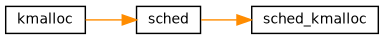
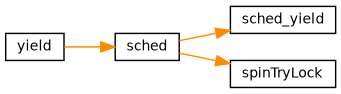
(46, 20) -> (35, 47)
(315, 20) -> (283, 20)
none -> (283, 74)
